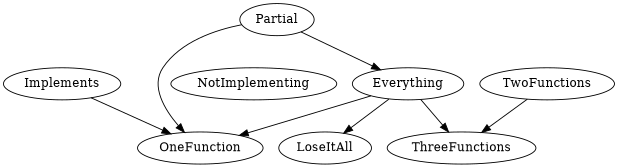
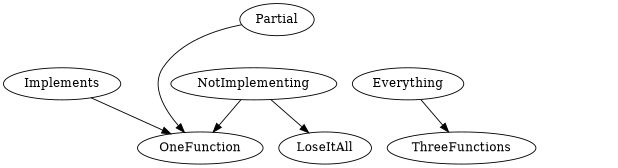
(337, 49) -> none
(547, 84) -> none
(370, 113) -> (286, 113)
(309, 114) -> (230, 113)
